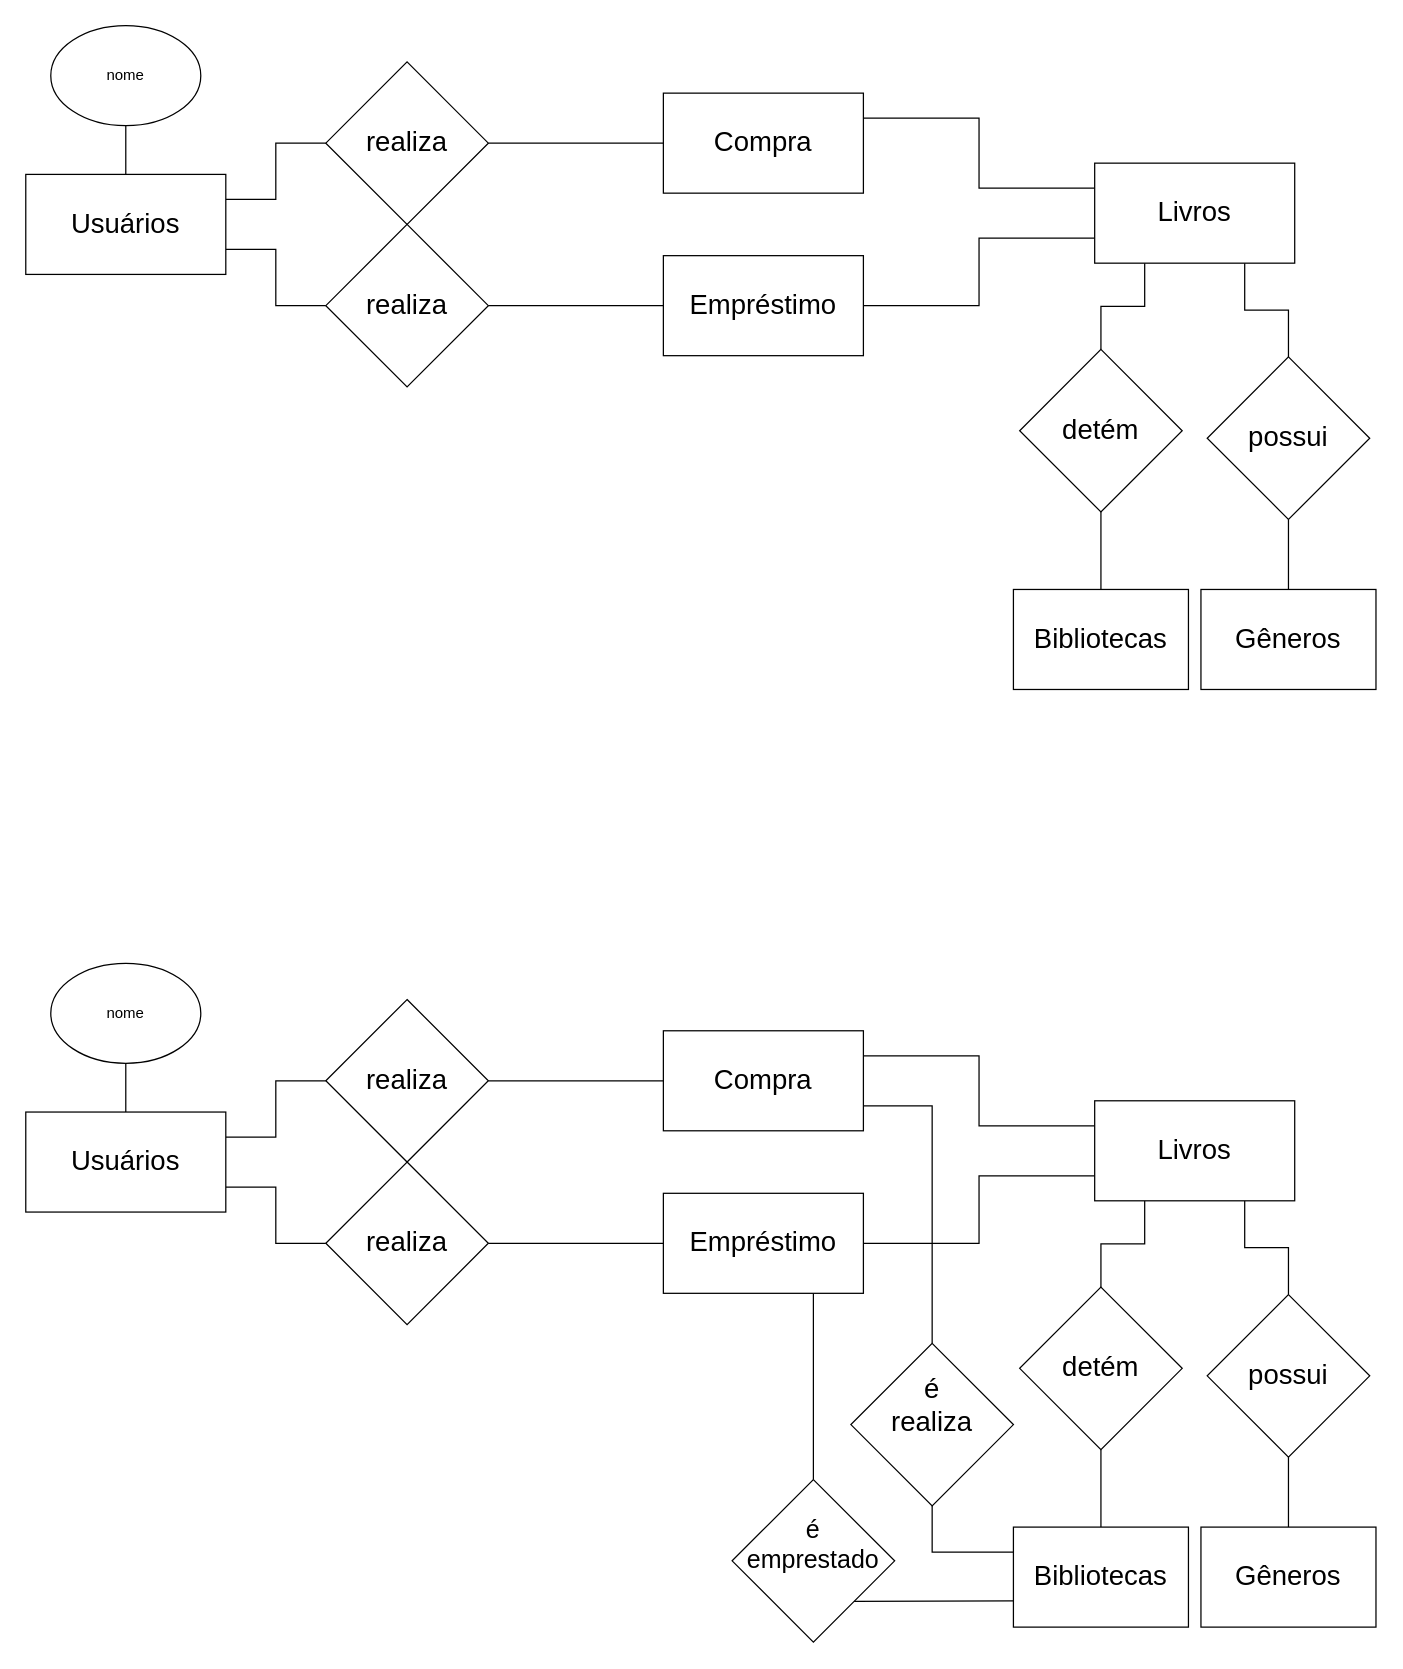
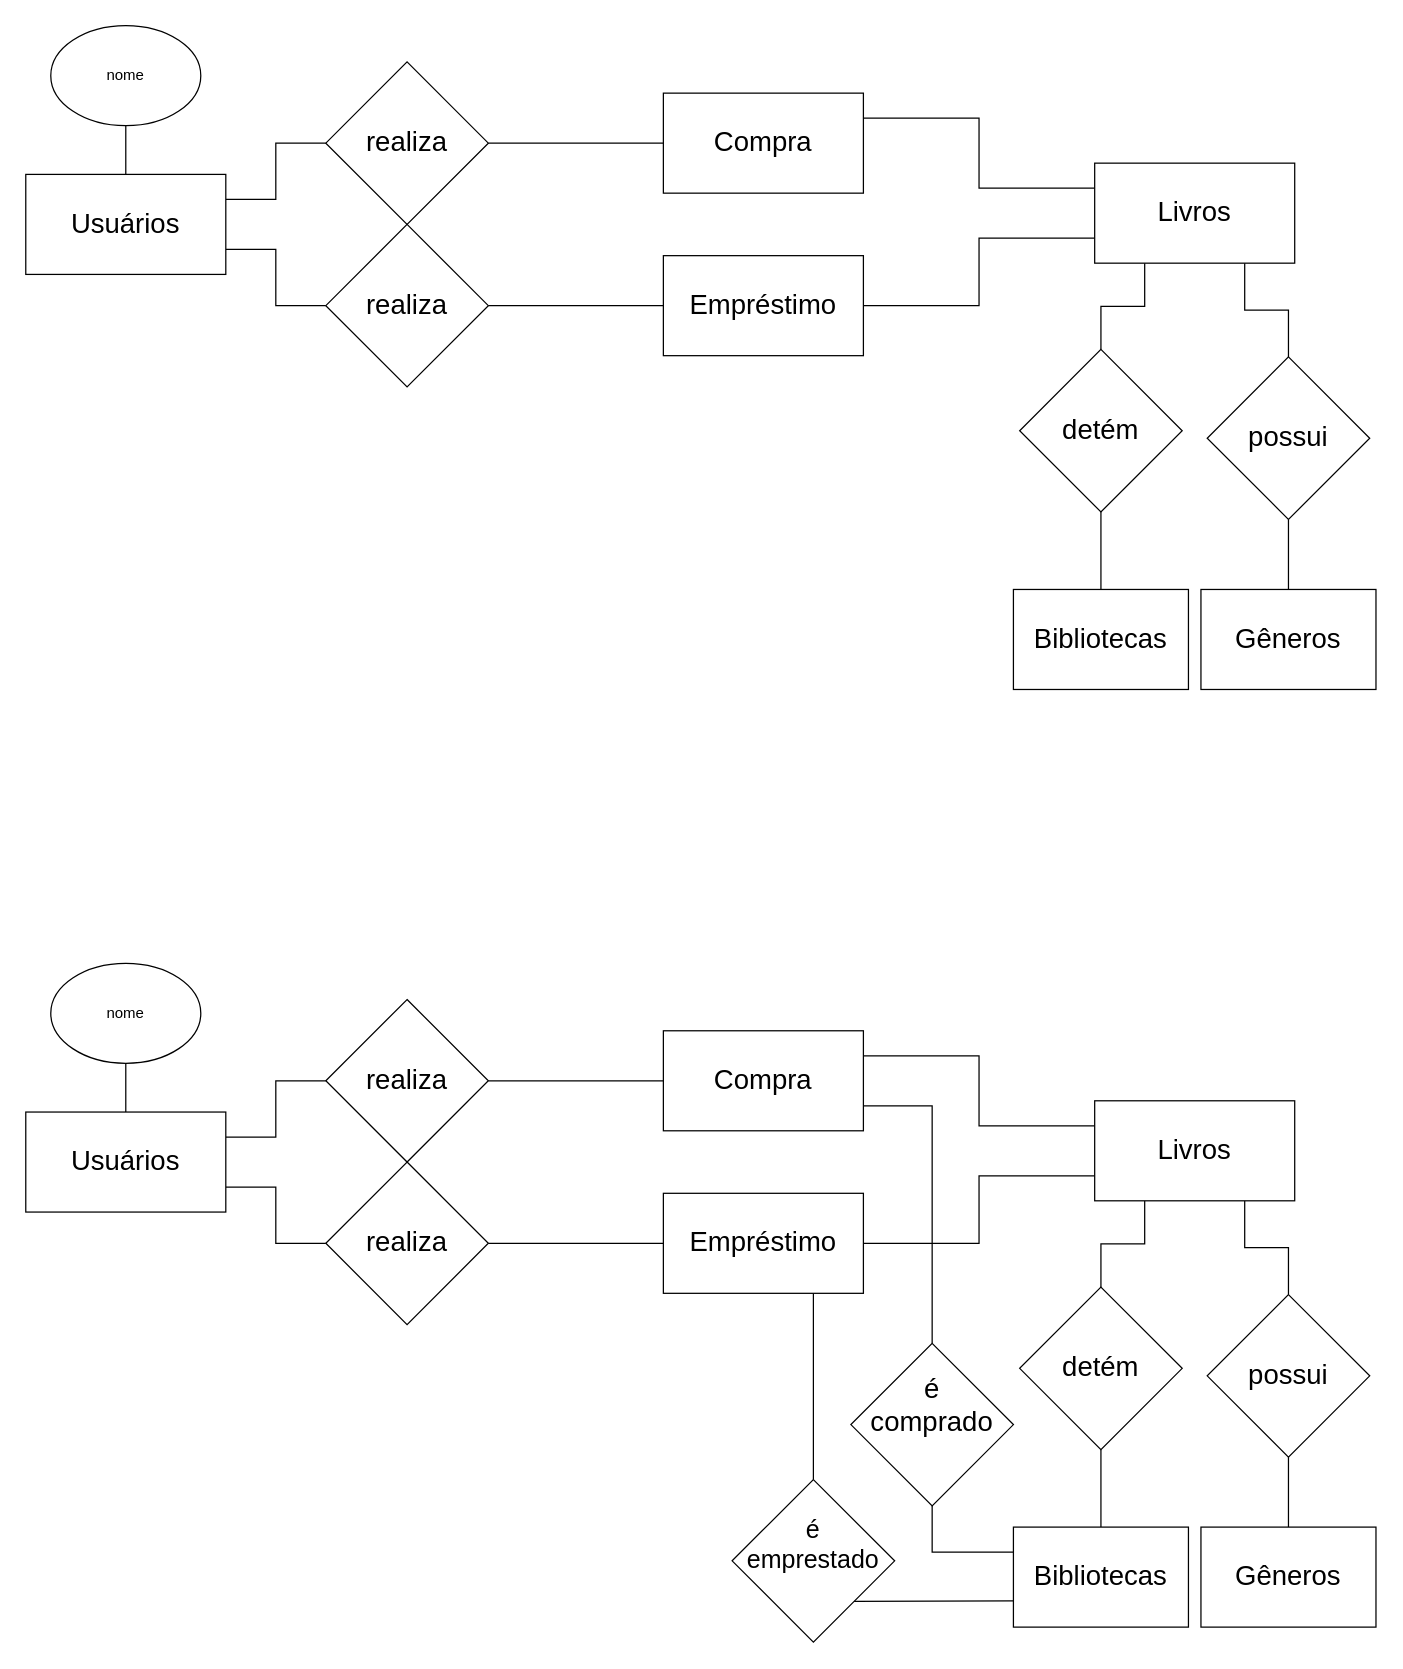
(932, 1406) -> (932, 1406)
